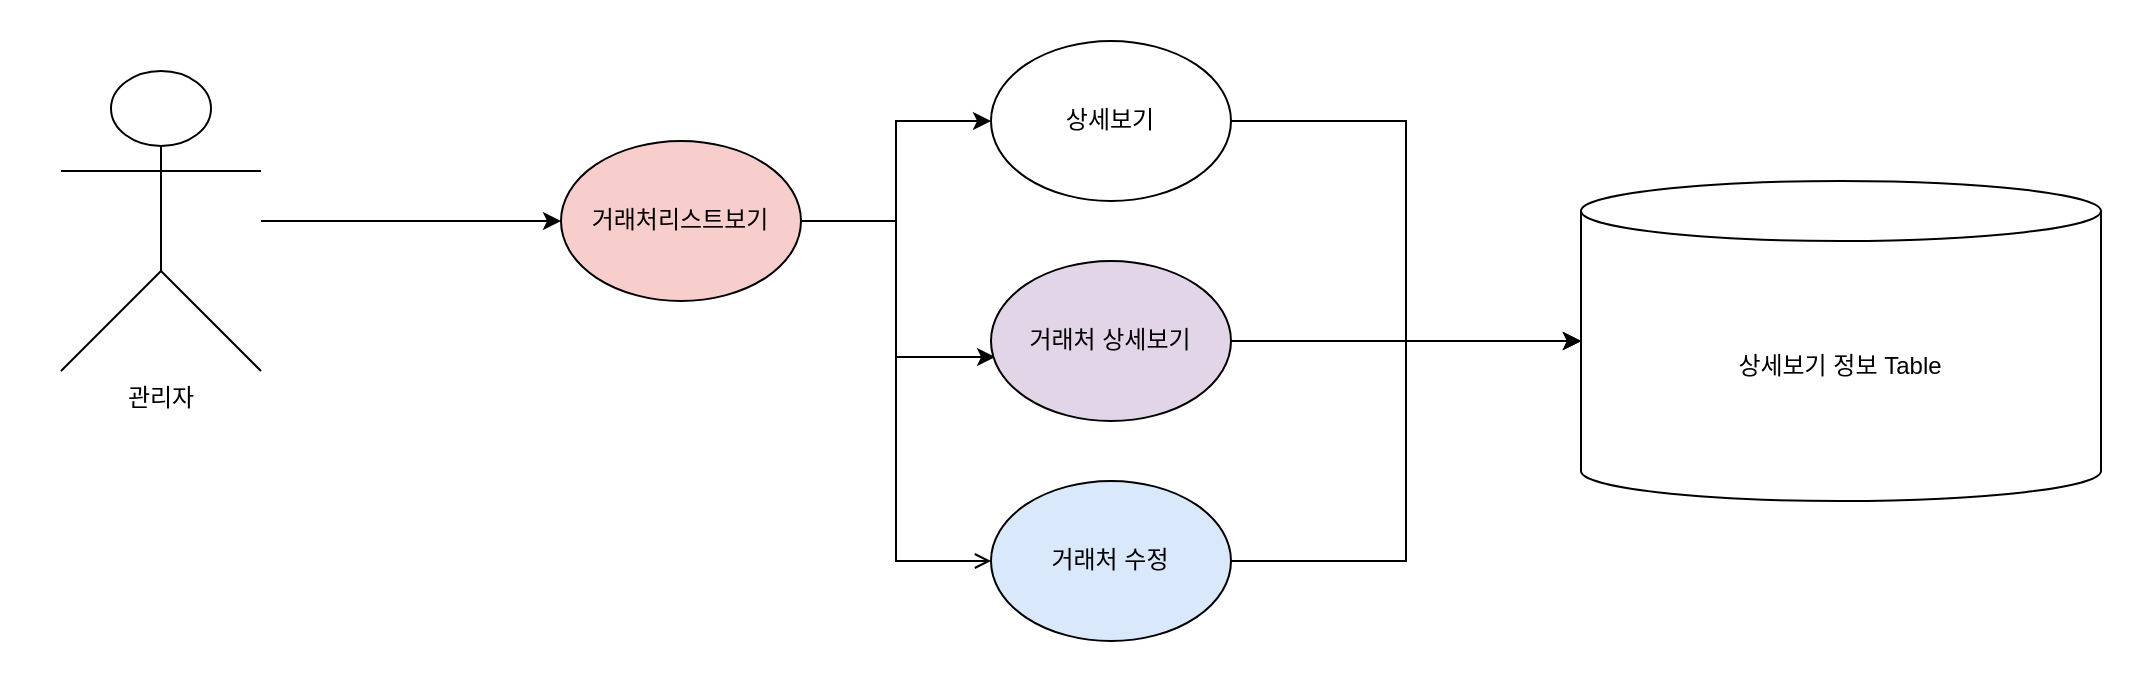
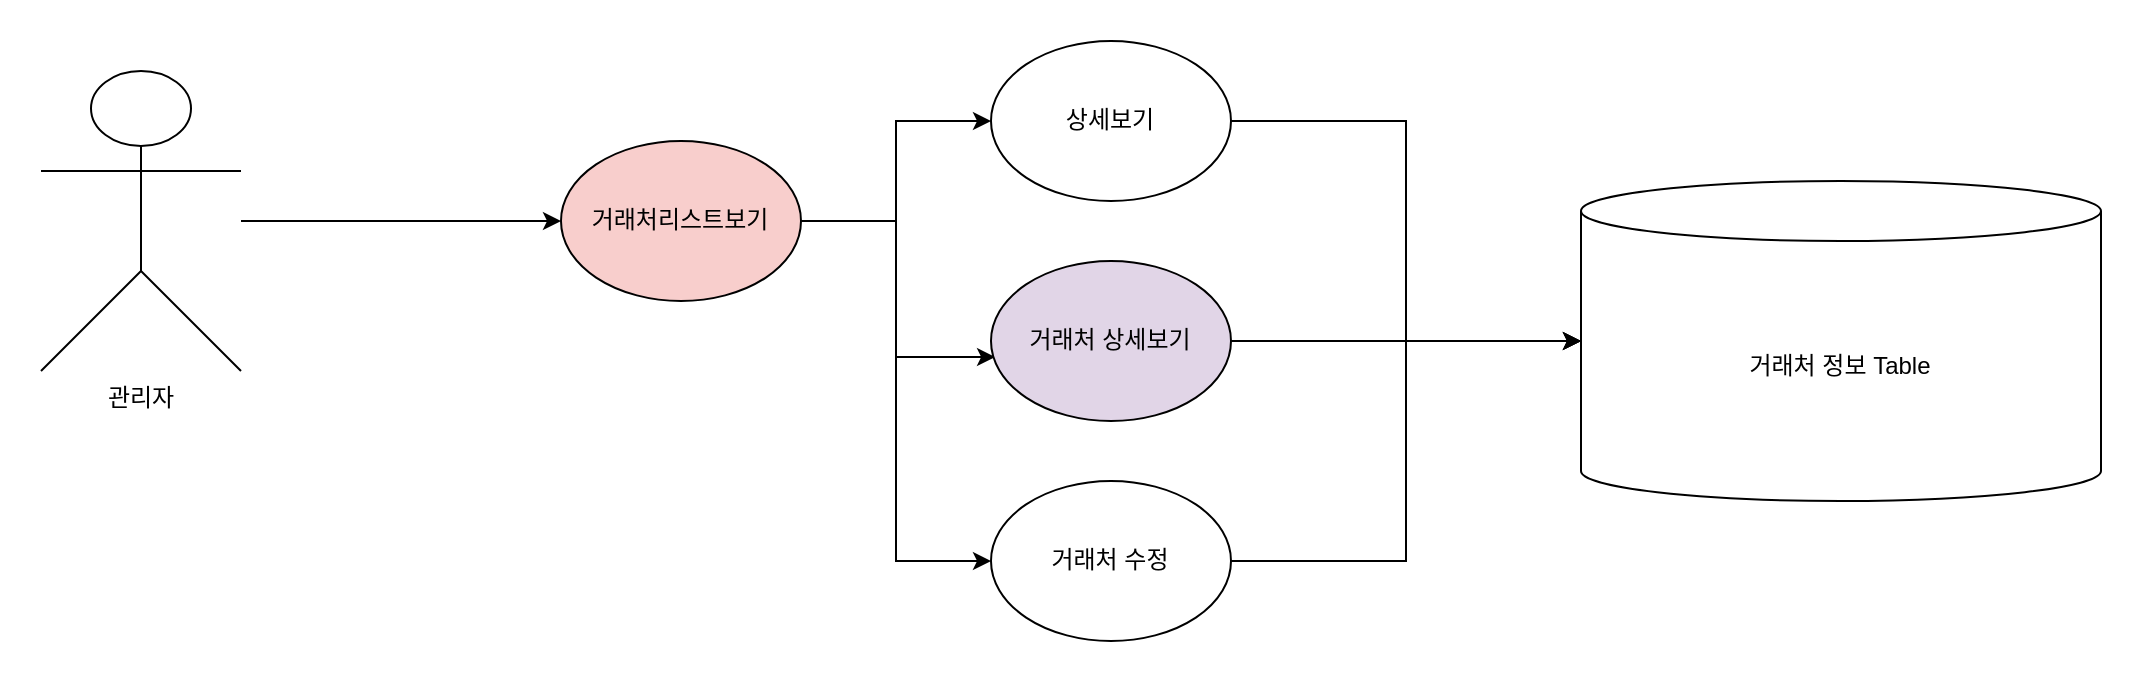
(161, 221) -> (141, 221)
(1841, 367) -> (1841, 367)
(978, 561) -> (976, 561)
(1111, 561) -> (1111, 561)
